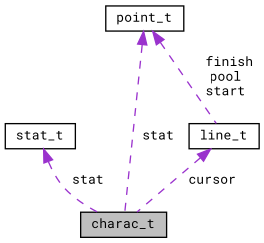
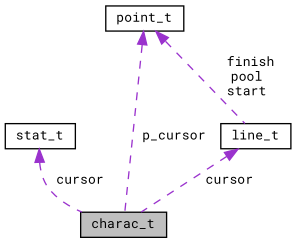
(155, 136) -> (171, 136)
(85, 180) -> (77, 180)
